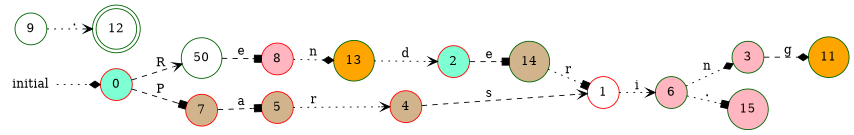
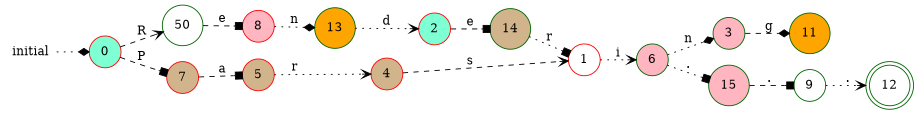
none -> (767, 85)
